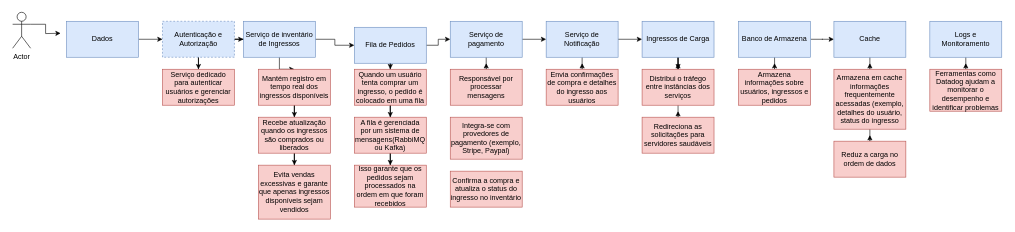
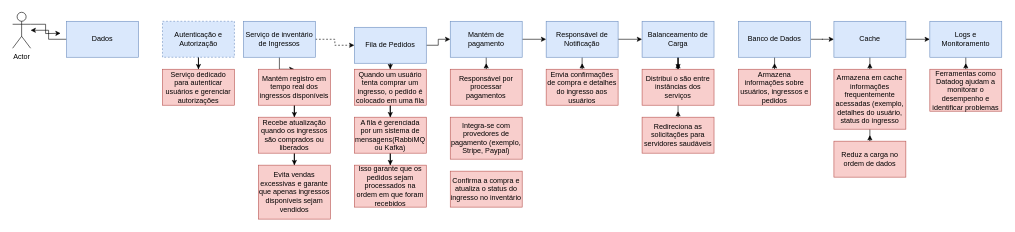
(157, 39) -> (48, 35)
(241, 39) -> none
(486, 39) -> (486, 39)
(582, 39) -> (582, 39)
(678, 39) -> (678, 39)
(775, 39) -> (775, 39)
none -> (924, 39)
(335, 40) -> (335, 40)
(486, 87) -> (486, 87)
(678, 87) -> (678, 87)
